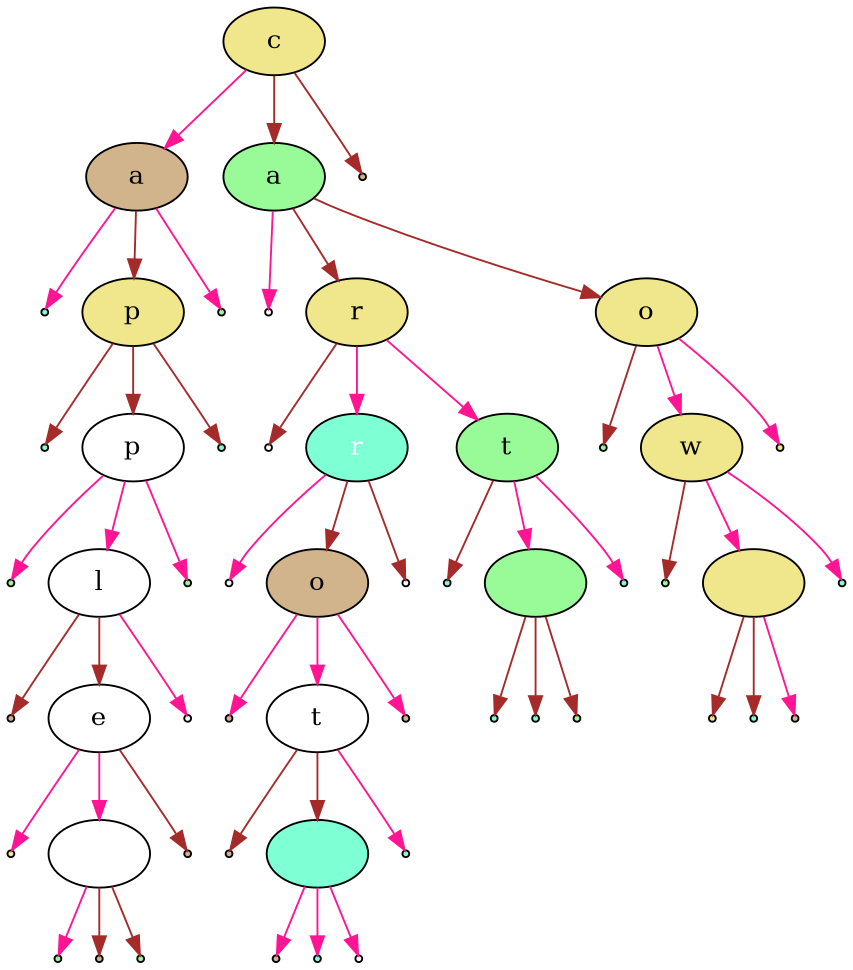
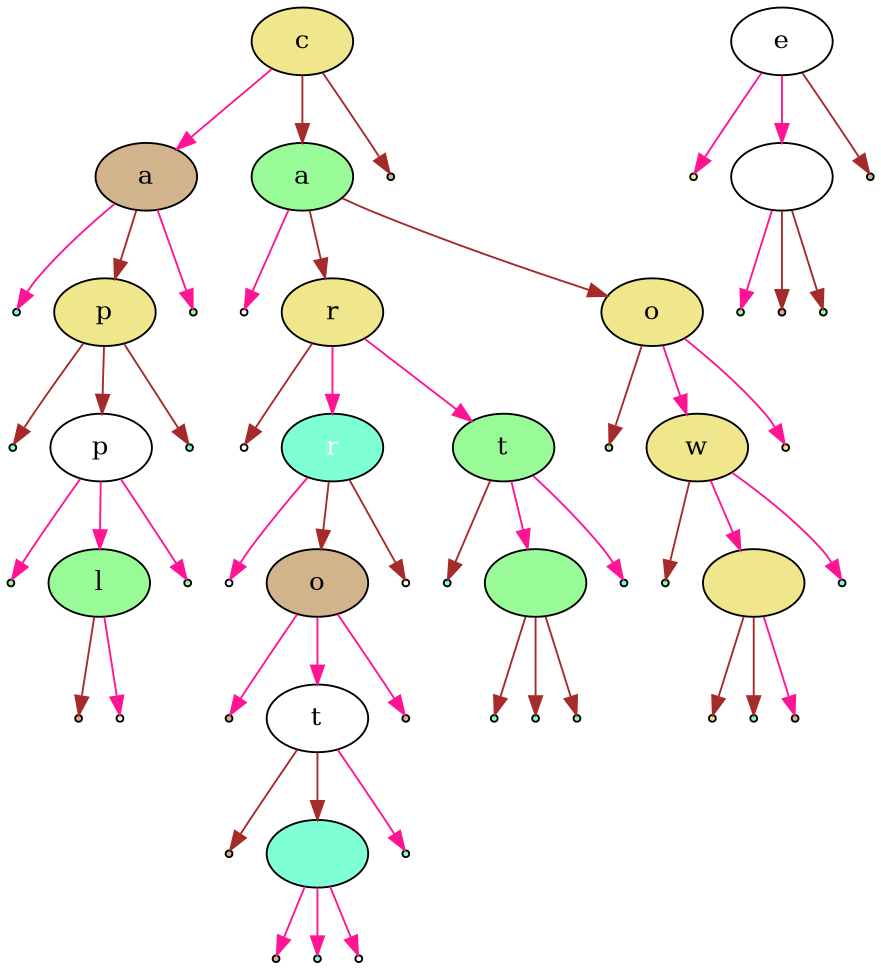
(99, 583) -> (99, 583)
(99, 641) -> none
